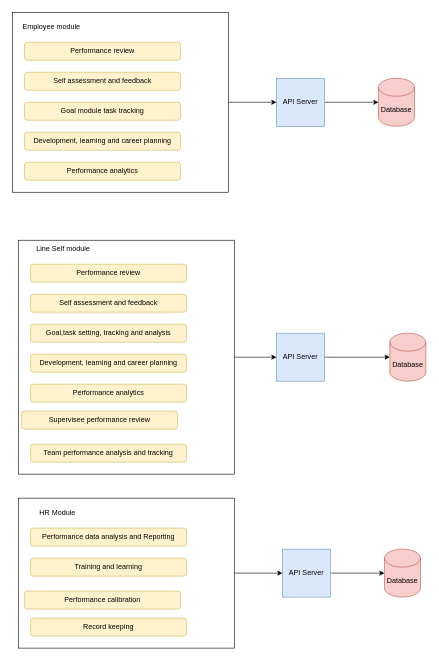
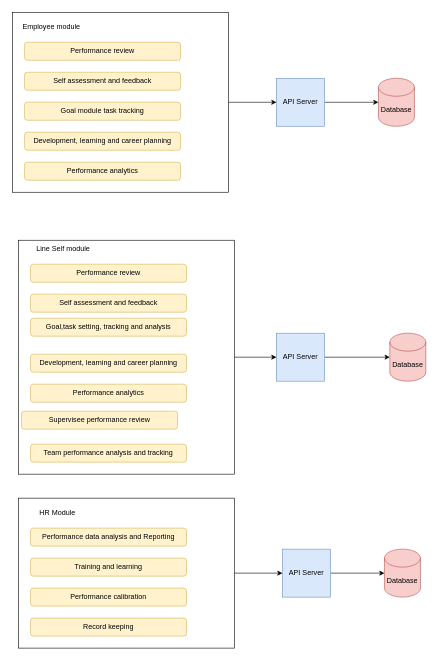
(108, 333) -> (108, 327)
(102, 600) -> (108, 597)
